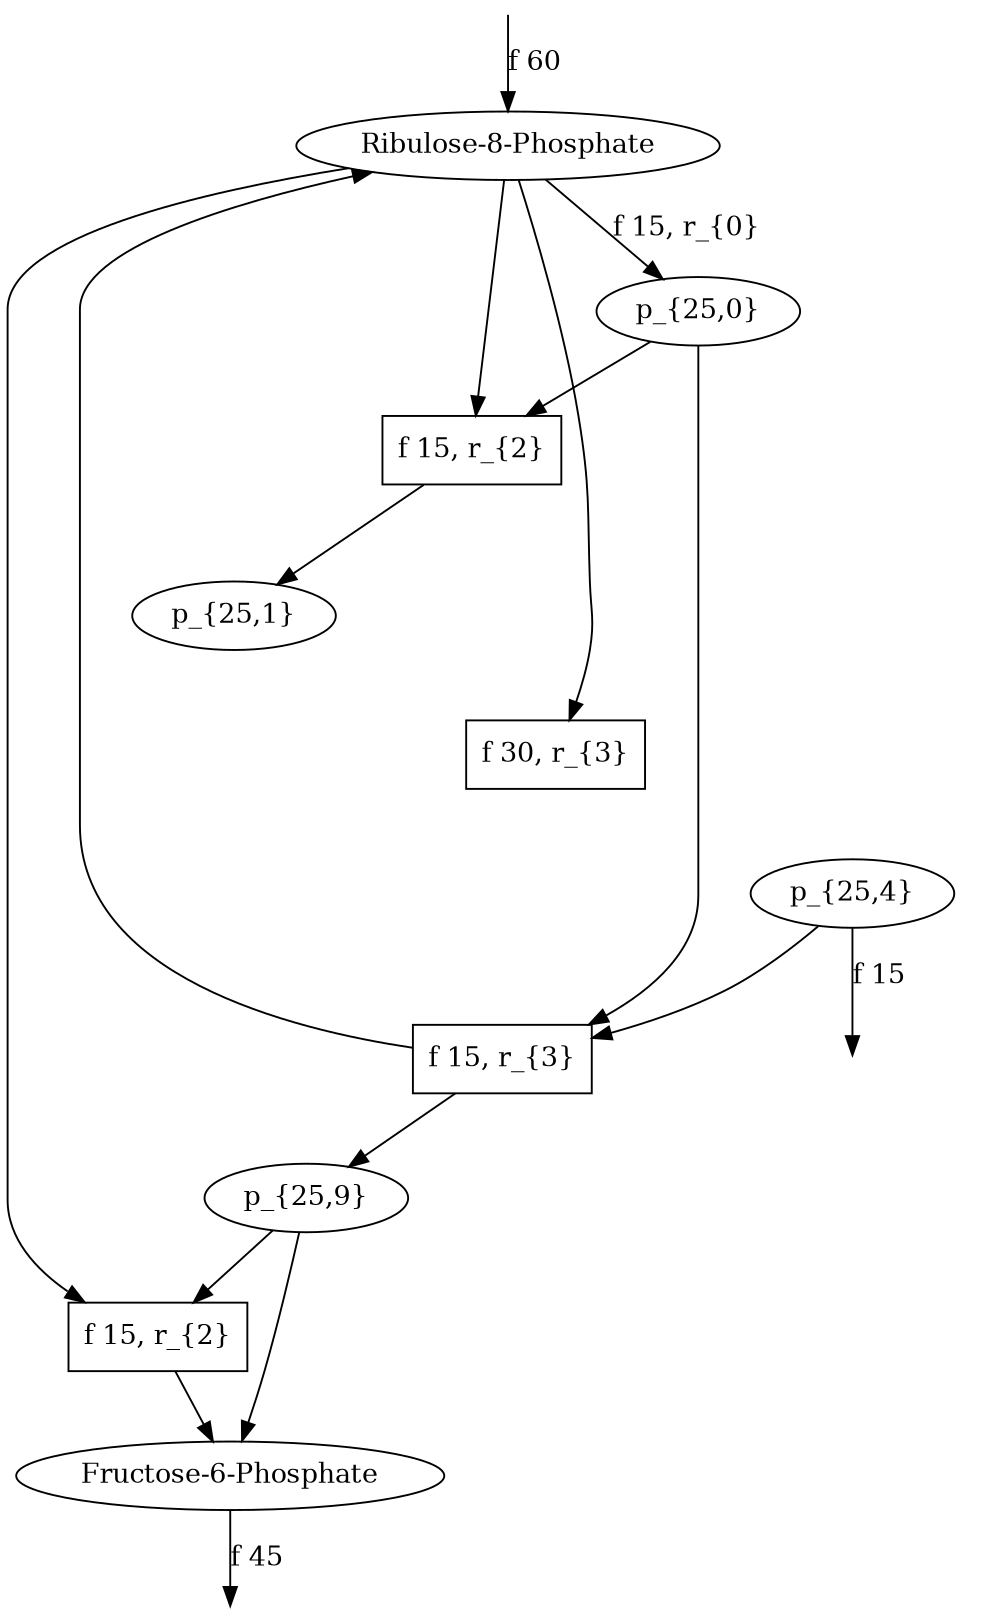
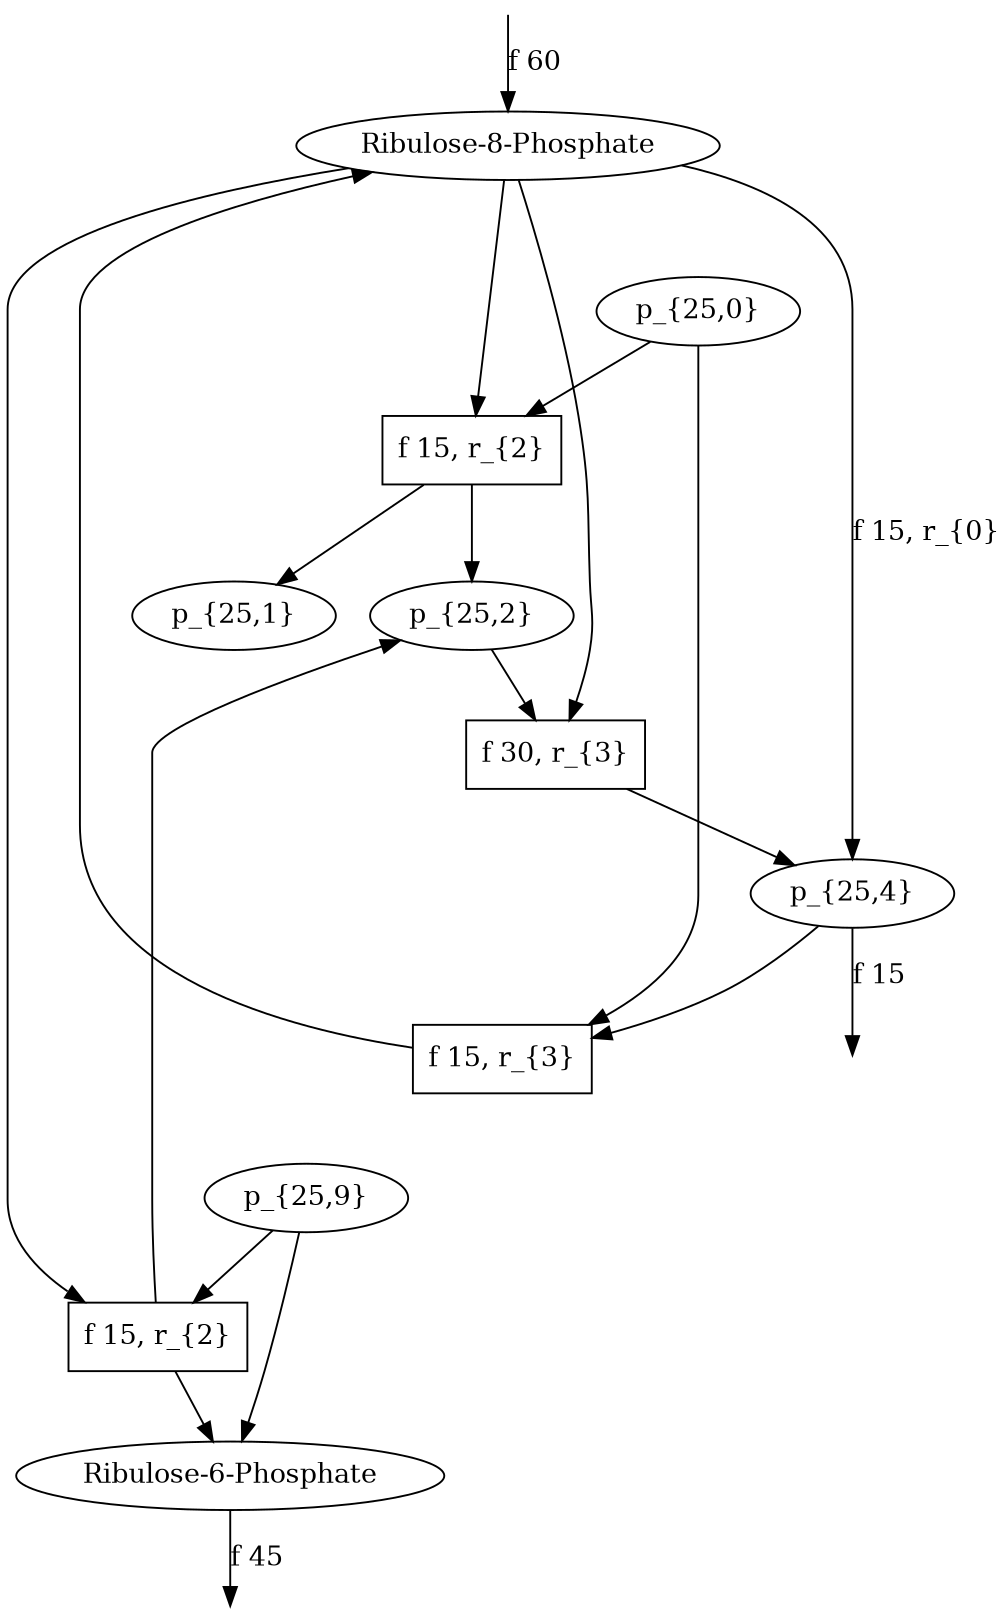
(597, 223) -> (852, 453)
none -> (472, 616)
none -> (713, 828)
(410, 1124) -> none
(230, 1476) -> (230, 1476)
